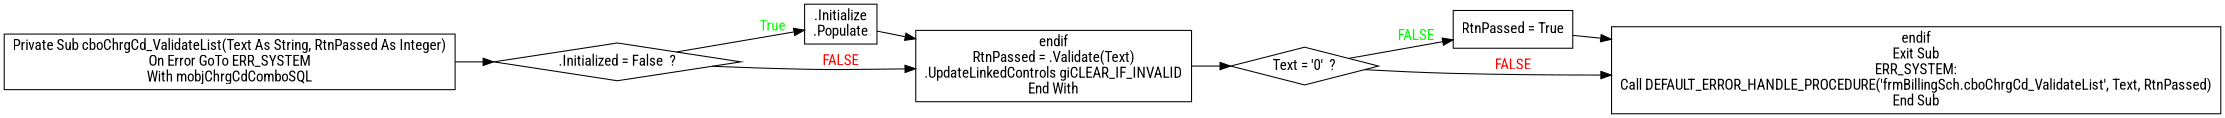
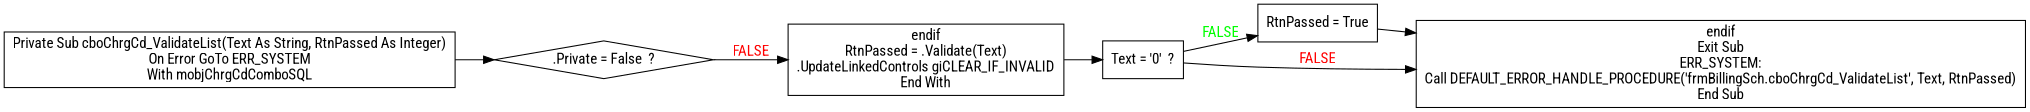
(841, 24) -> none
(617, 62) -> (604, 60)
(1305, 66) -> (1143, 60)
